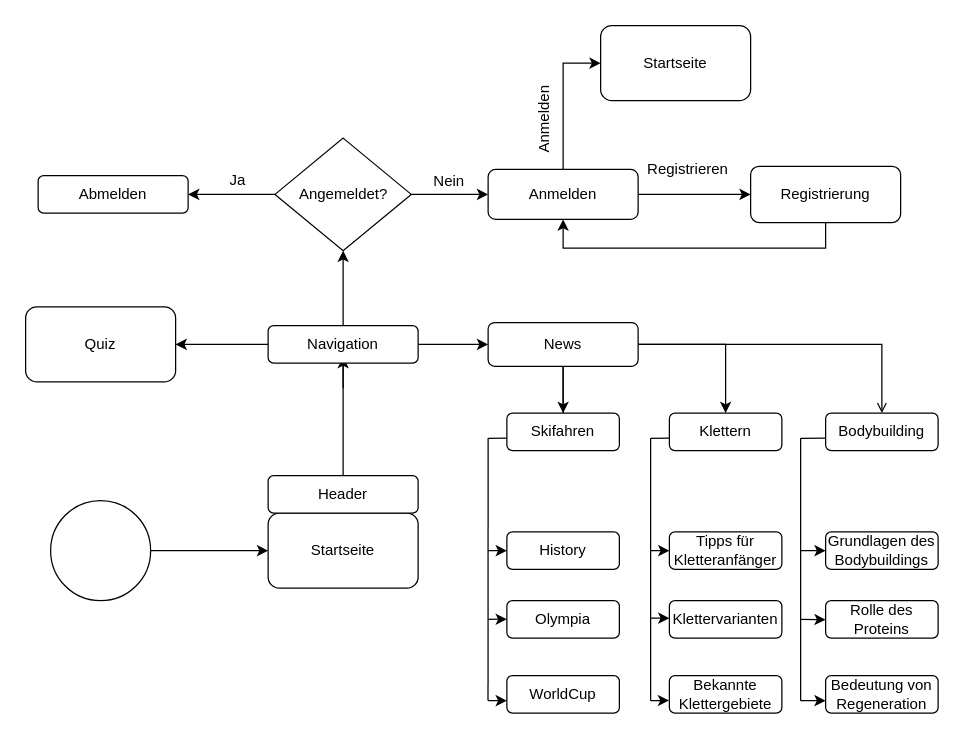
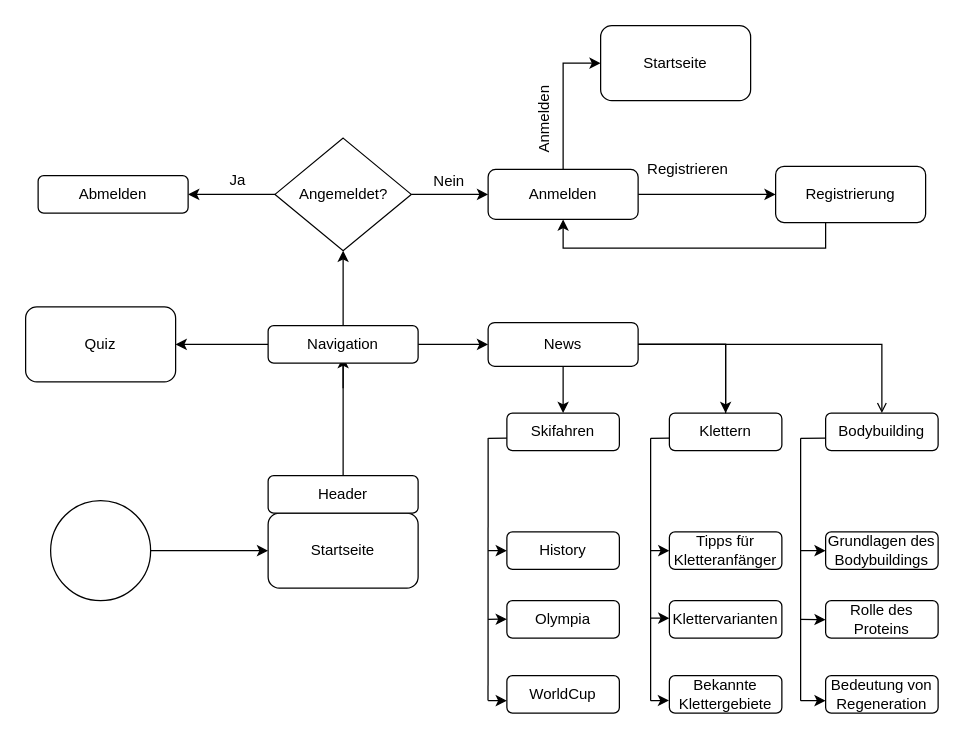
(826, 194) -> (851, 194)
(563, 411) -> (726, 411)
